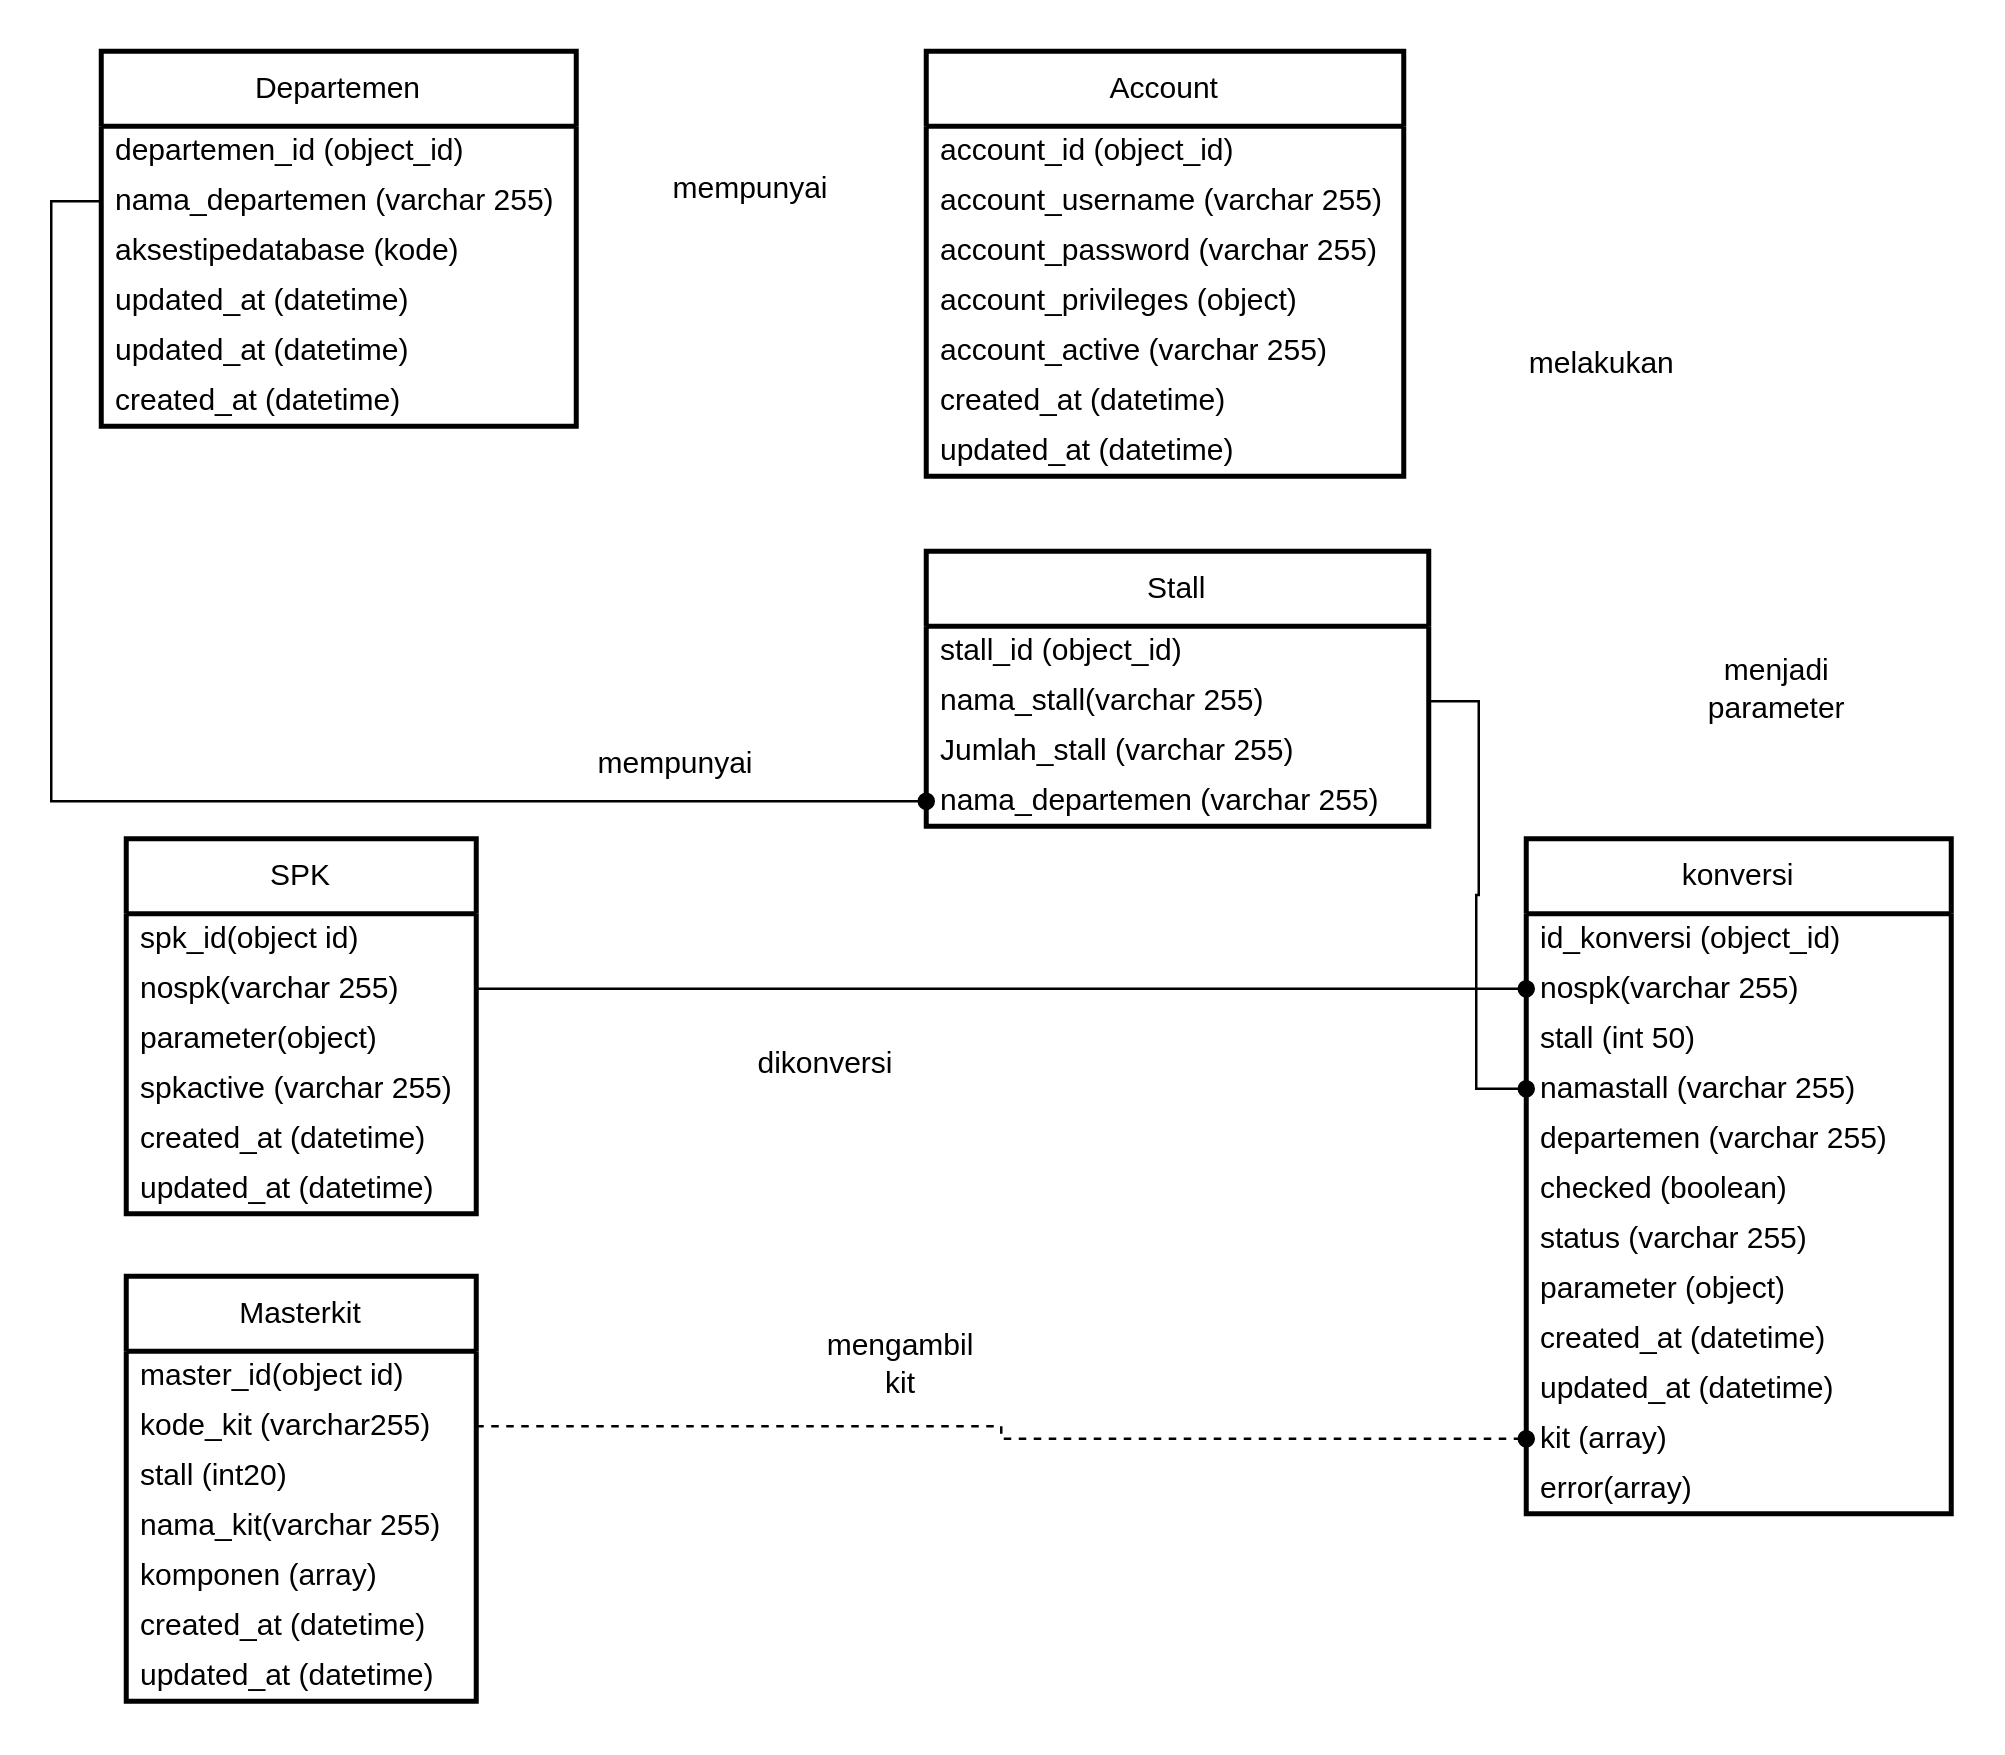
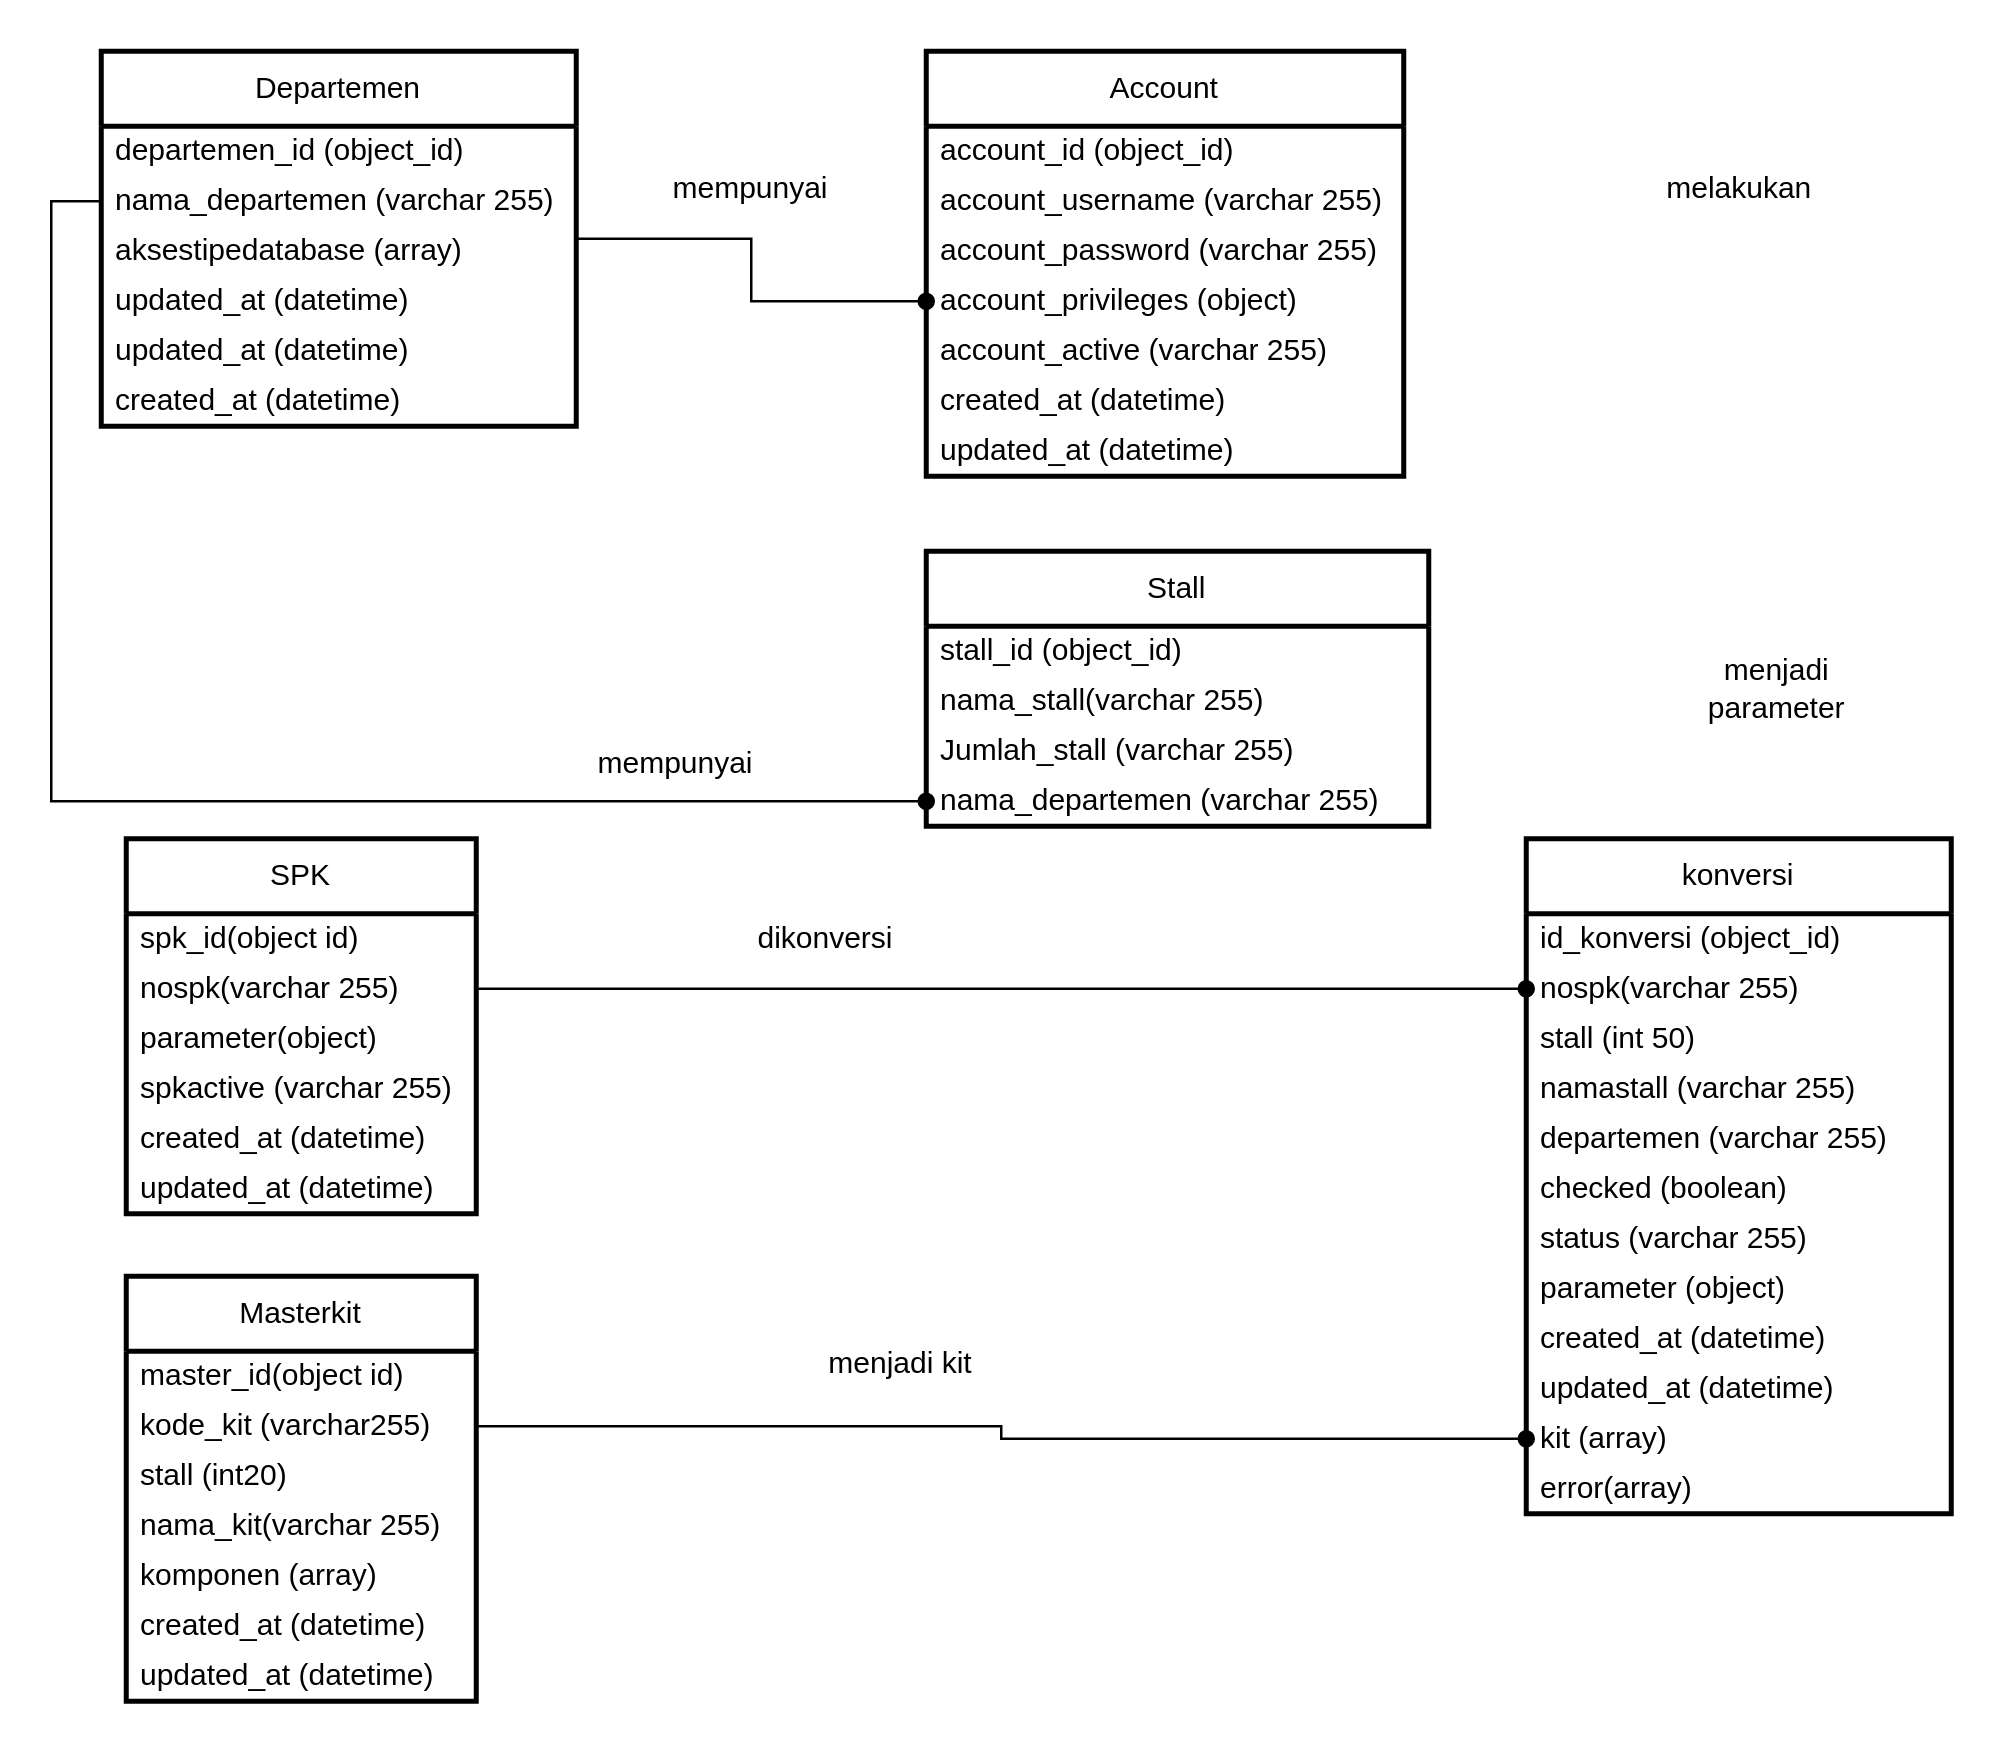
(310, 251) -> (318, 251)
none -> (751, 268)
(1603, 364) -> (1740, 189)
(1479, 820) -> none
(826, 1064) -> (826, 939)
(901, 1364) -> (901, 1364)
(1001, 1429) -> (1001, 1429)
